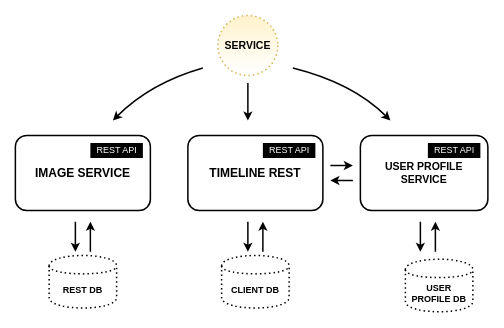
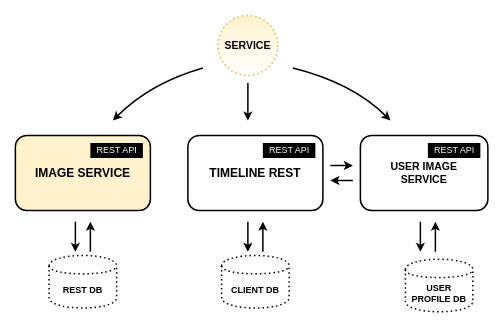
(83, 173) -> (83, 173)
(424, 173) -> (424, 173)
